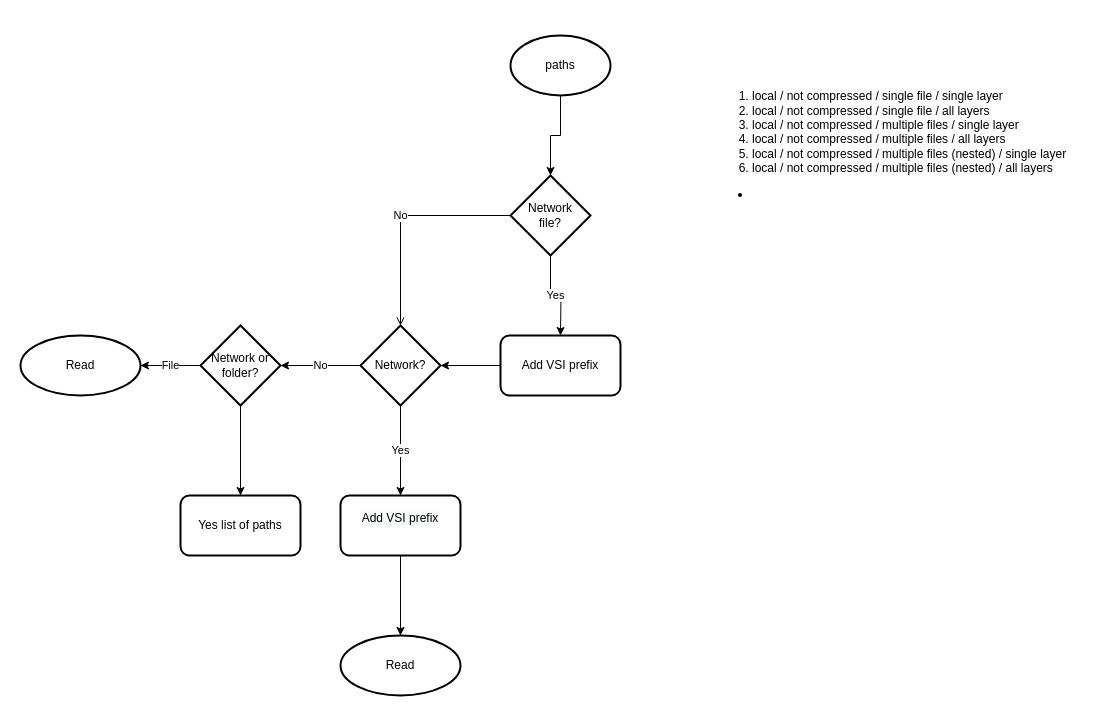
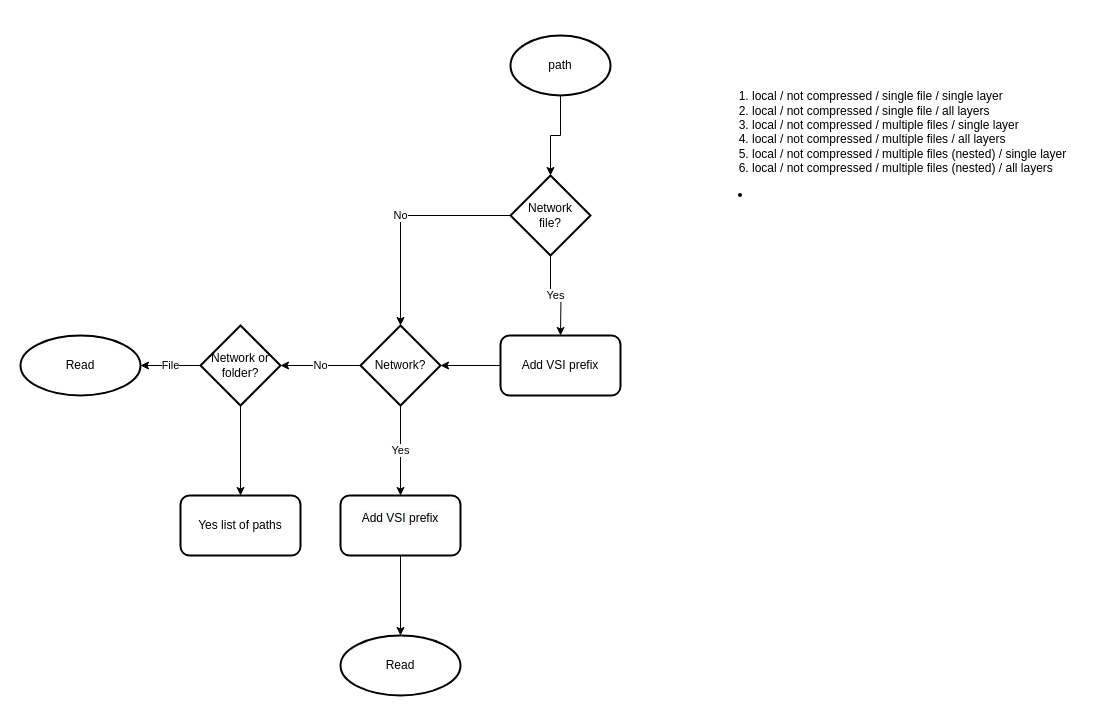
(561, 66) -> (561, 66)
(401, 319) -> (401, 317)
